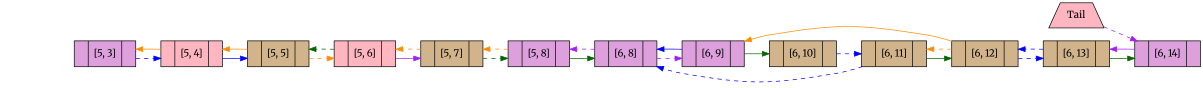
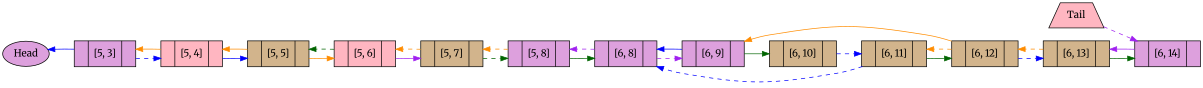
(1034, 49) -> (1034, 49)
none -> (26, 54)
(318, 58) -> (318, 58)
